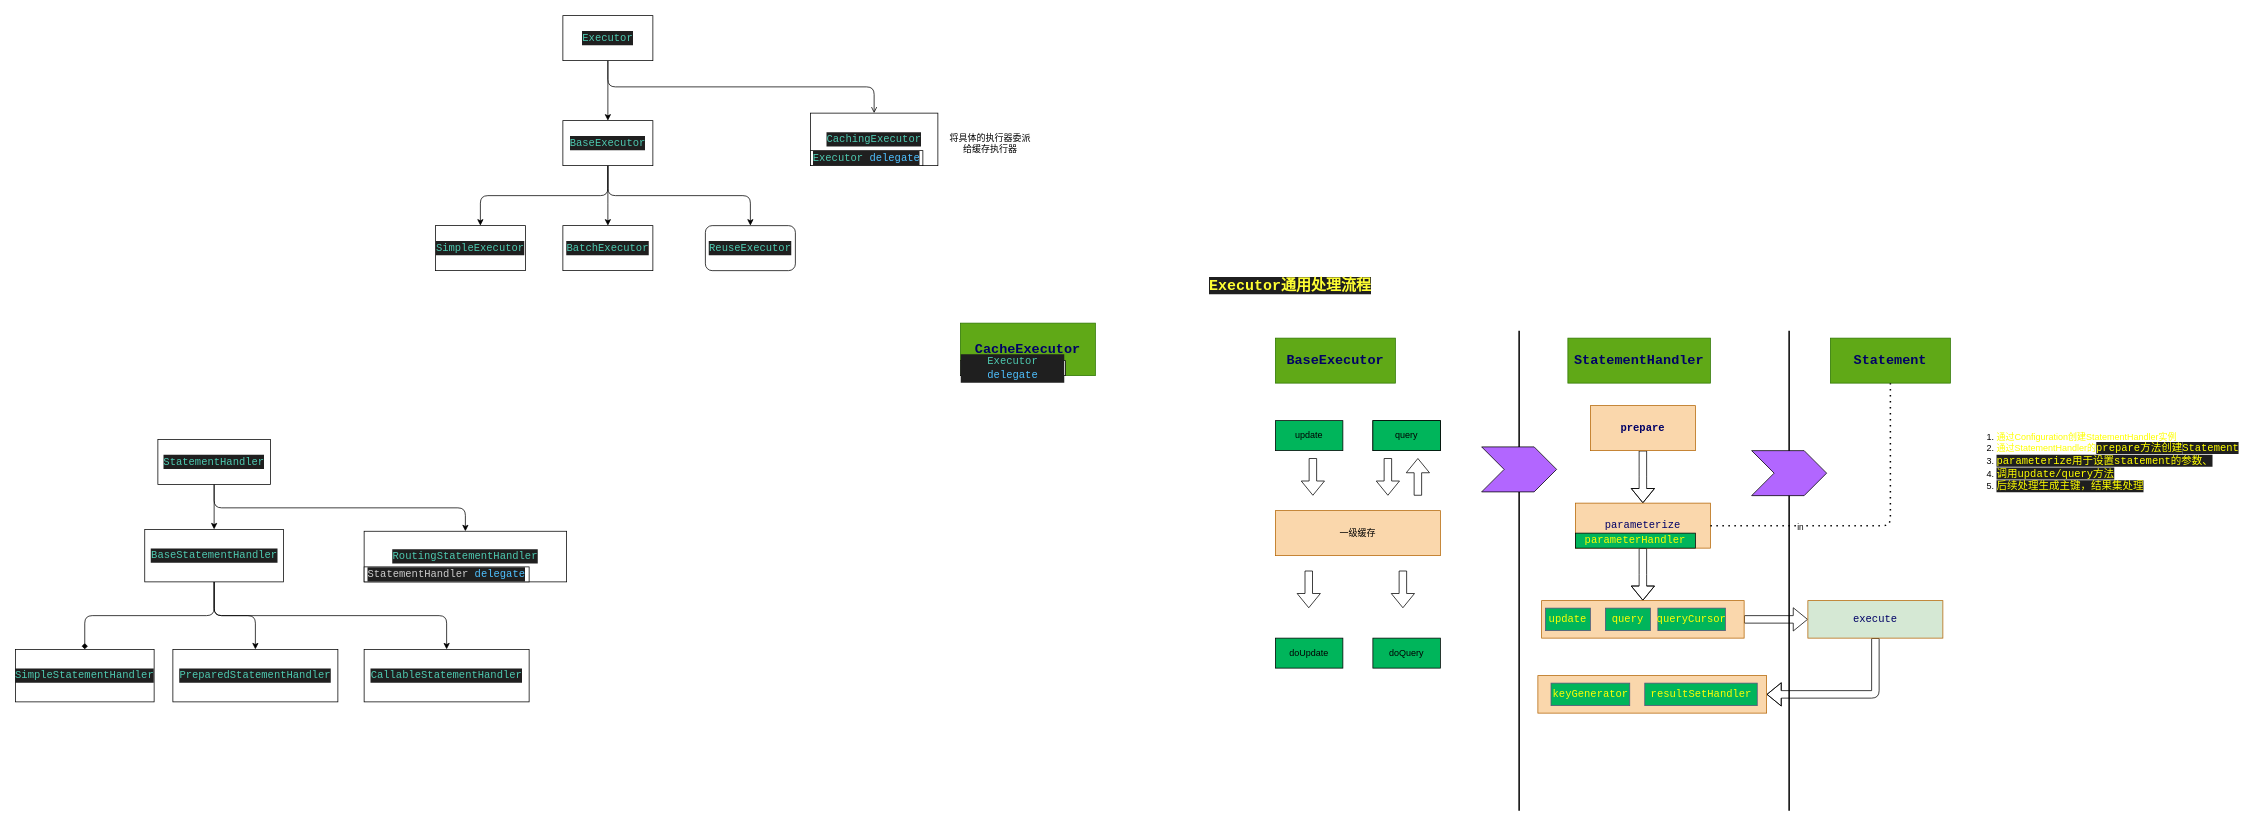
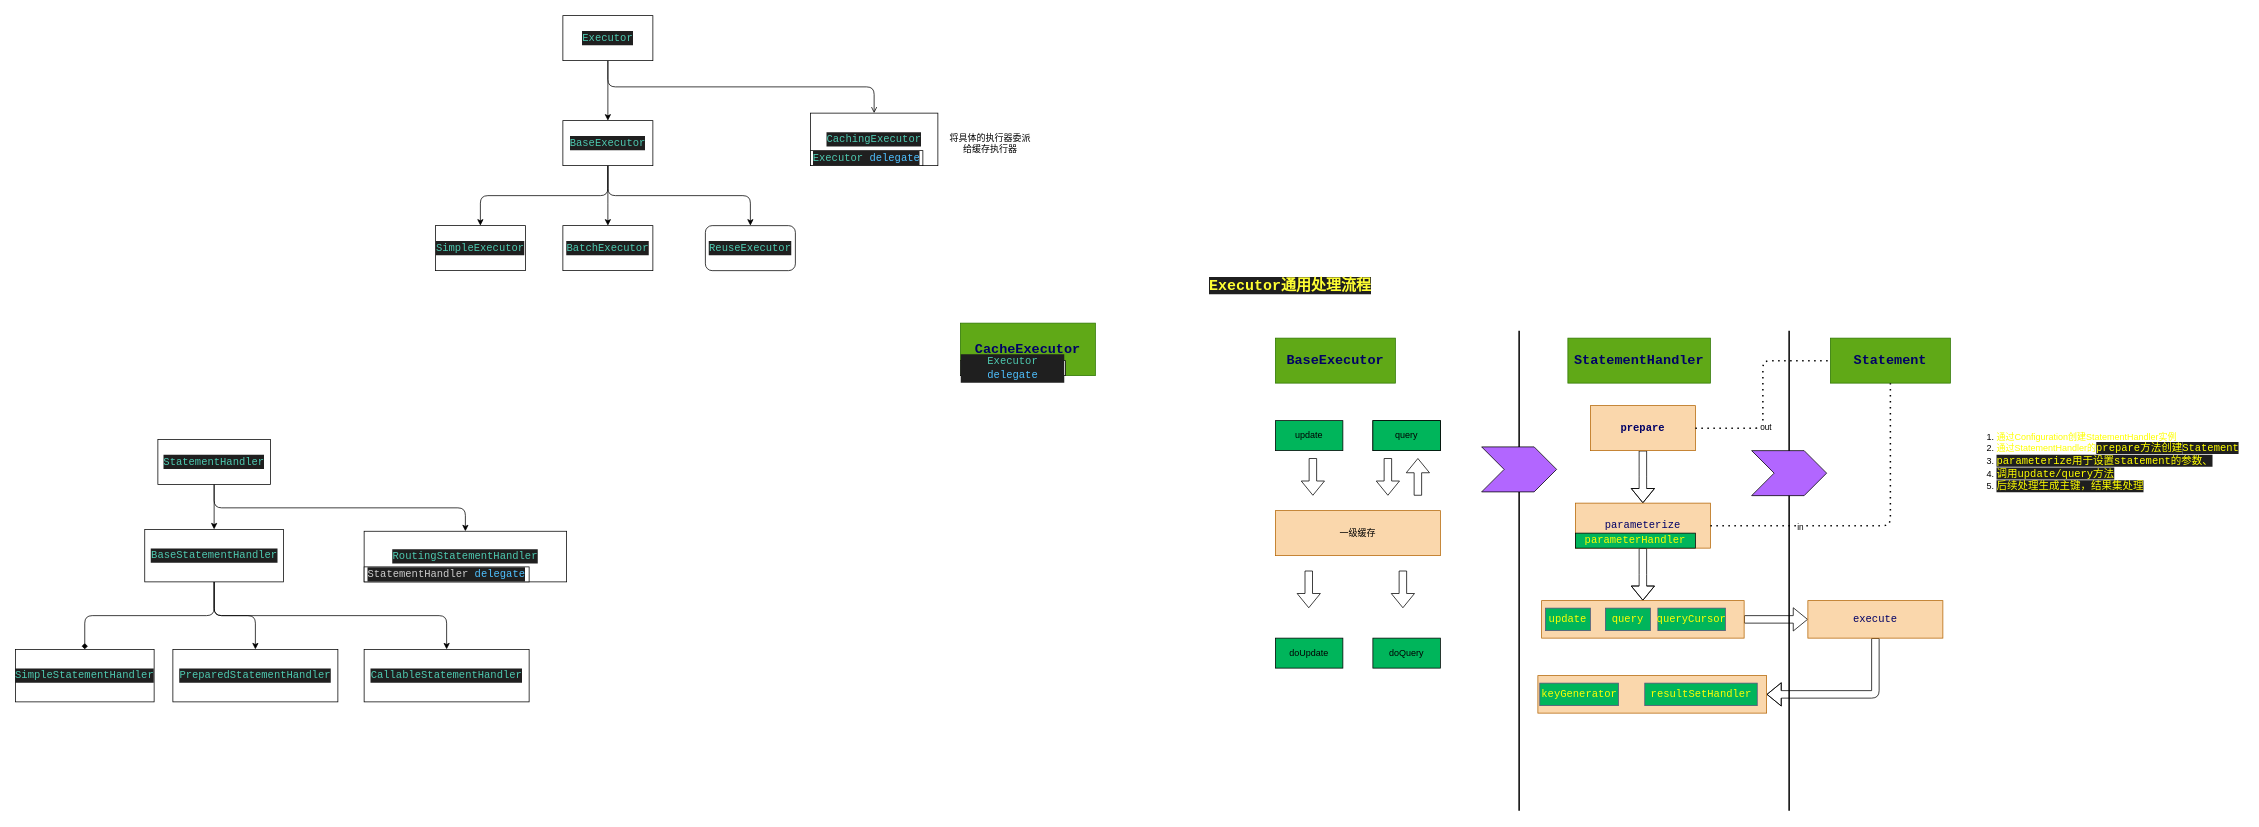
none -> (1763, 395)
(1875, 619) -> (1875, 619)
(1590, 694) -> (1579, 694)
